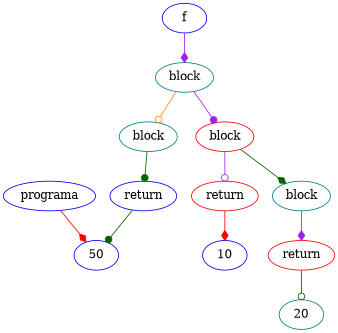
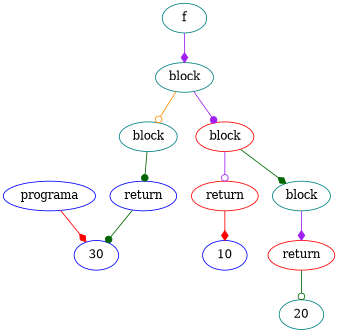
(184, 18) -> (184, 18)
(96, 255) -> (96, 255)
